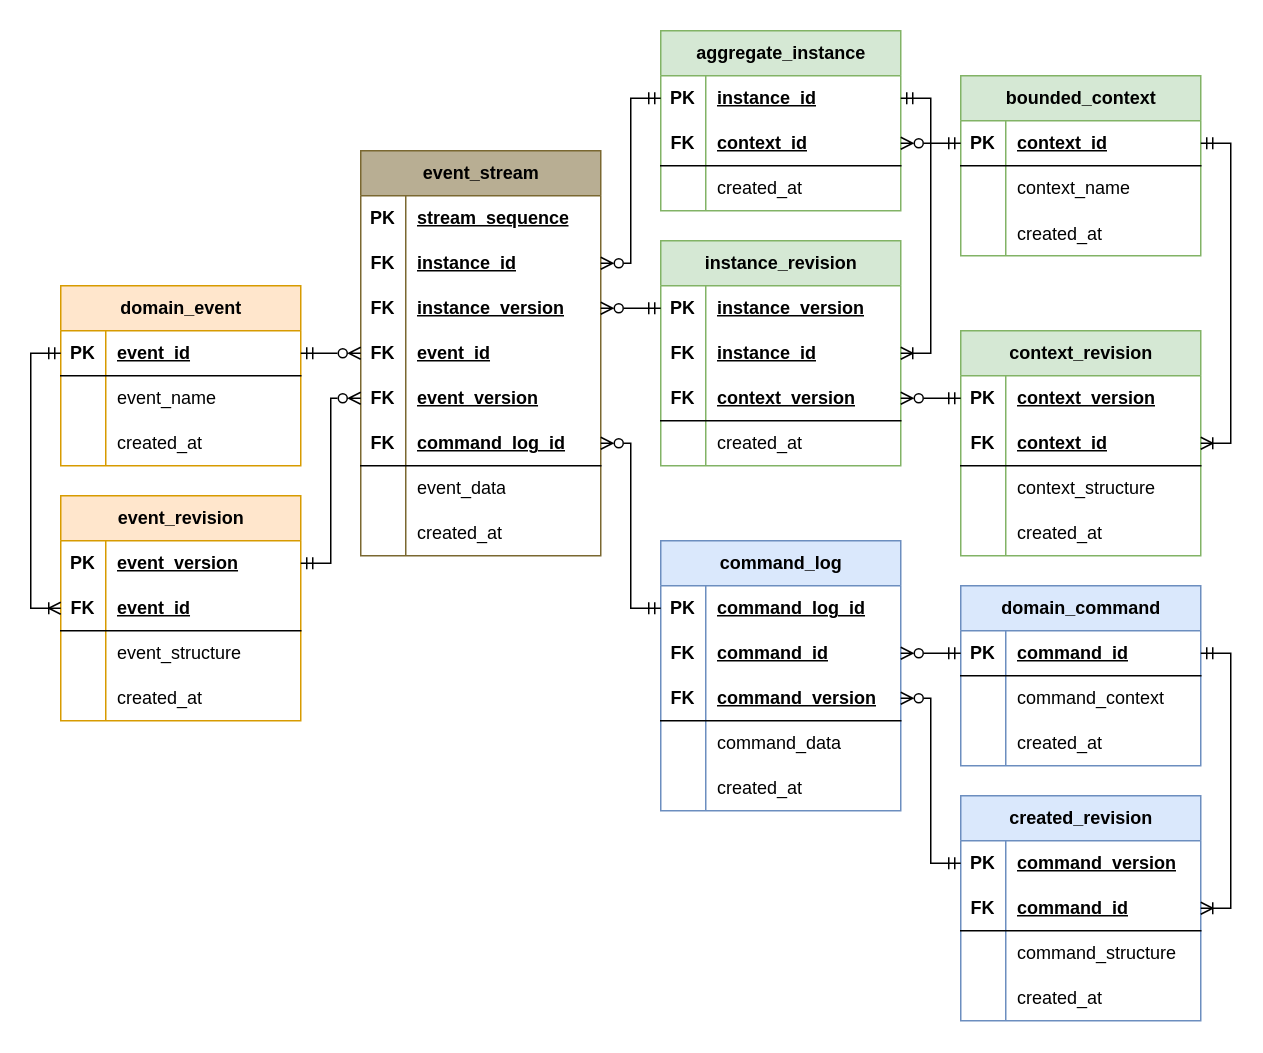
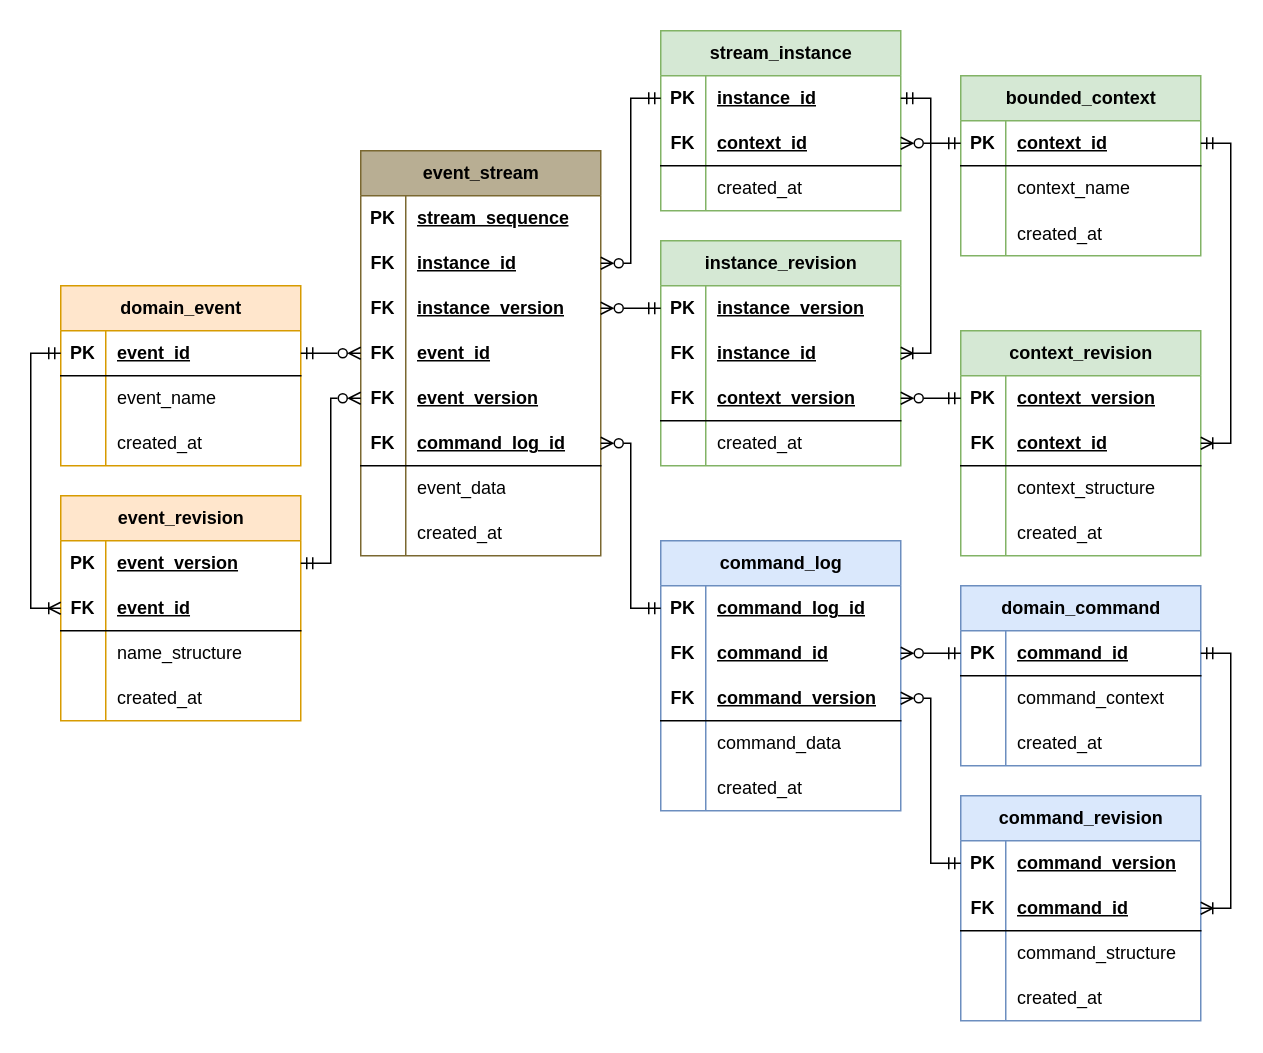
(782, 53) -> (782, 53)
(193, 653) -> (188, 653)
(1082, 818) -> (1082, 818)
